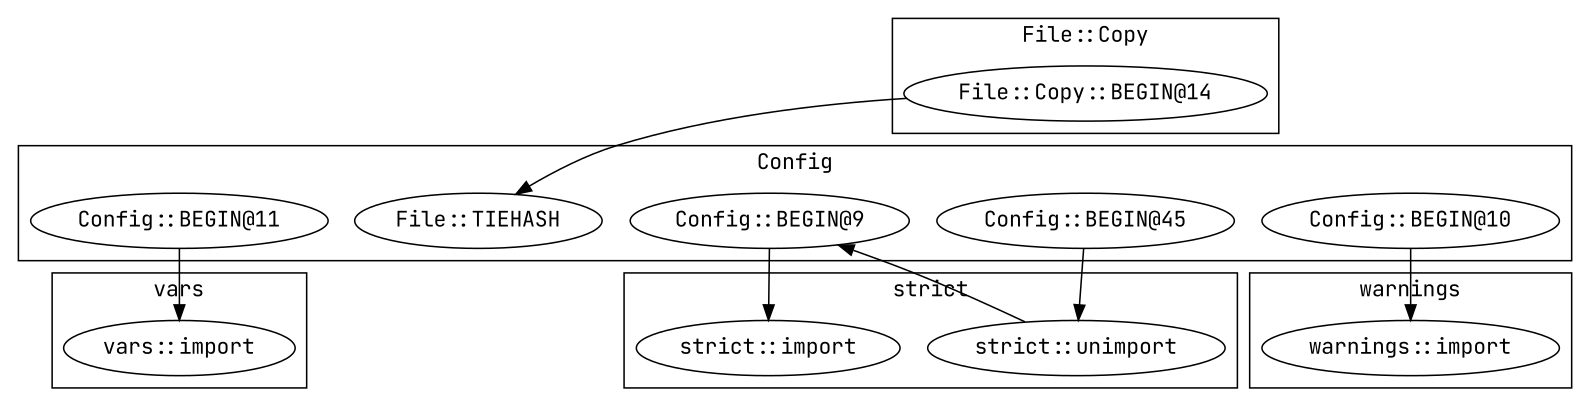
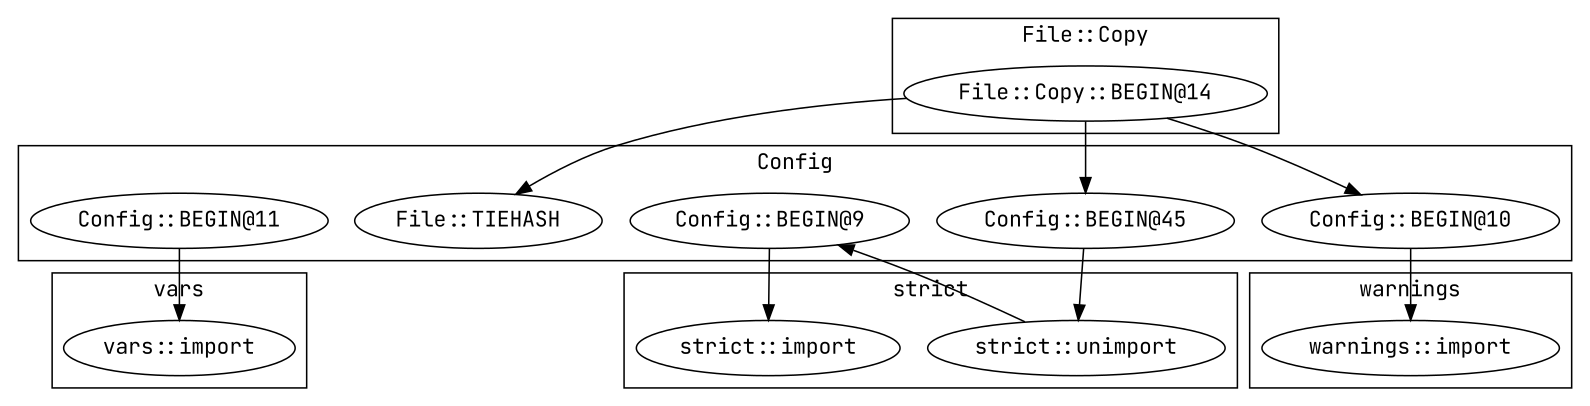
none -> (1086, 155)
none -> (1272, 155)
